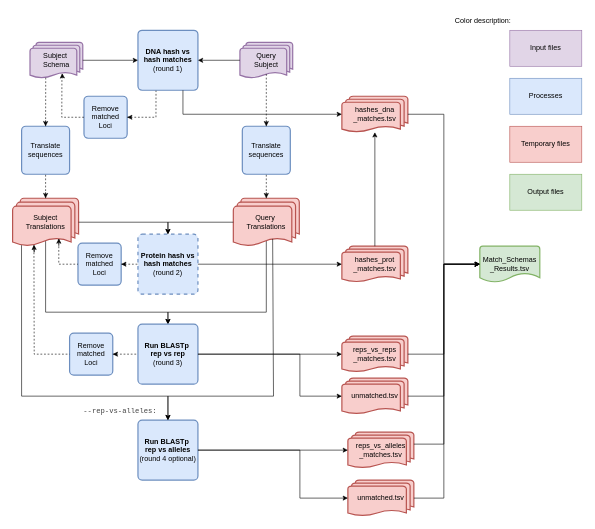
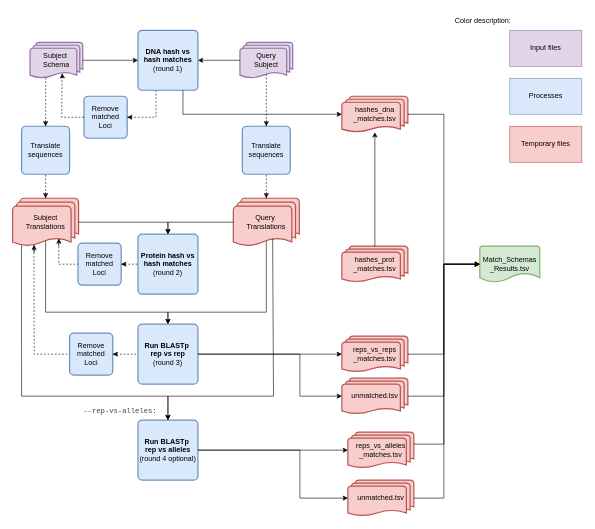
(546, 192) -> none
(168, 264) -> (168, 264)
(336, 264) -> none
